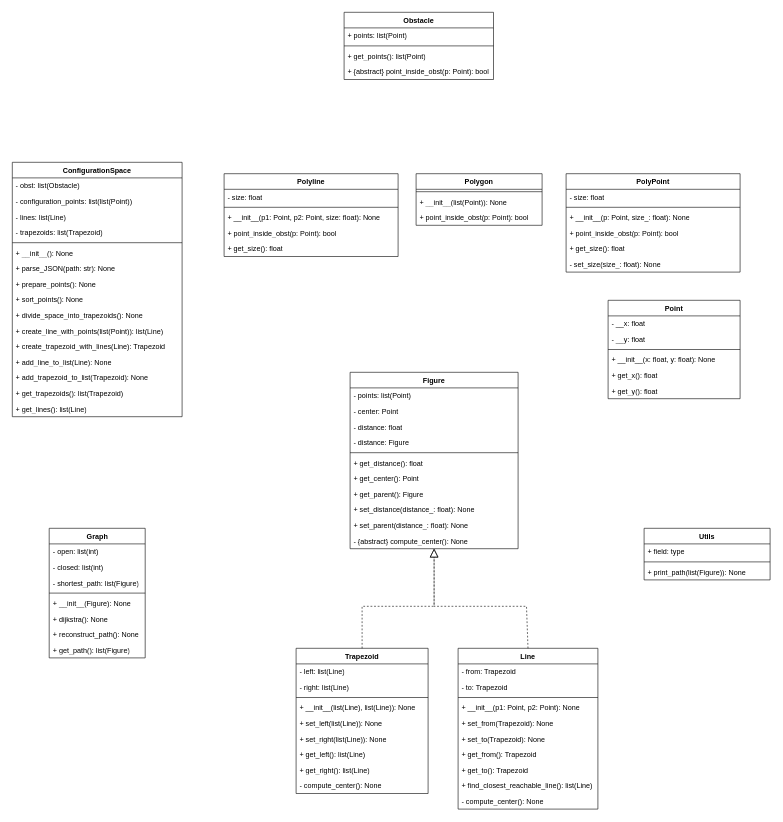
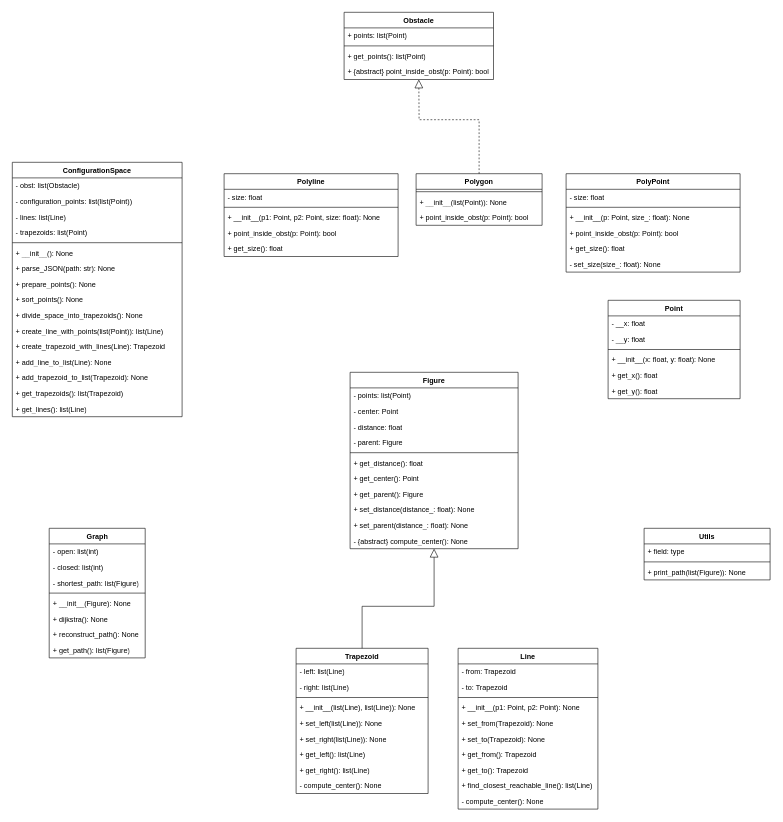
none -> (461, 120)
(68, 233) -> (60, 233)
(385, 443) -> (382, 443)
(376, 606) -> (376, 606)
(501, 606) -> none
